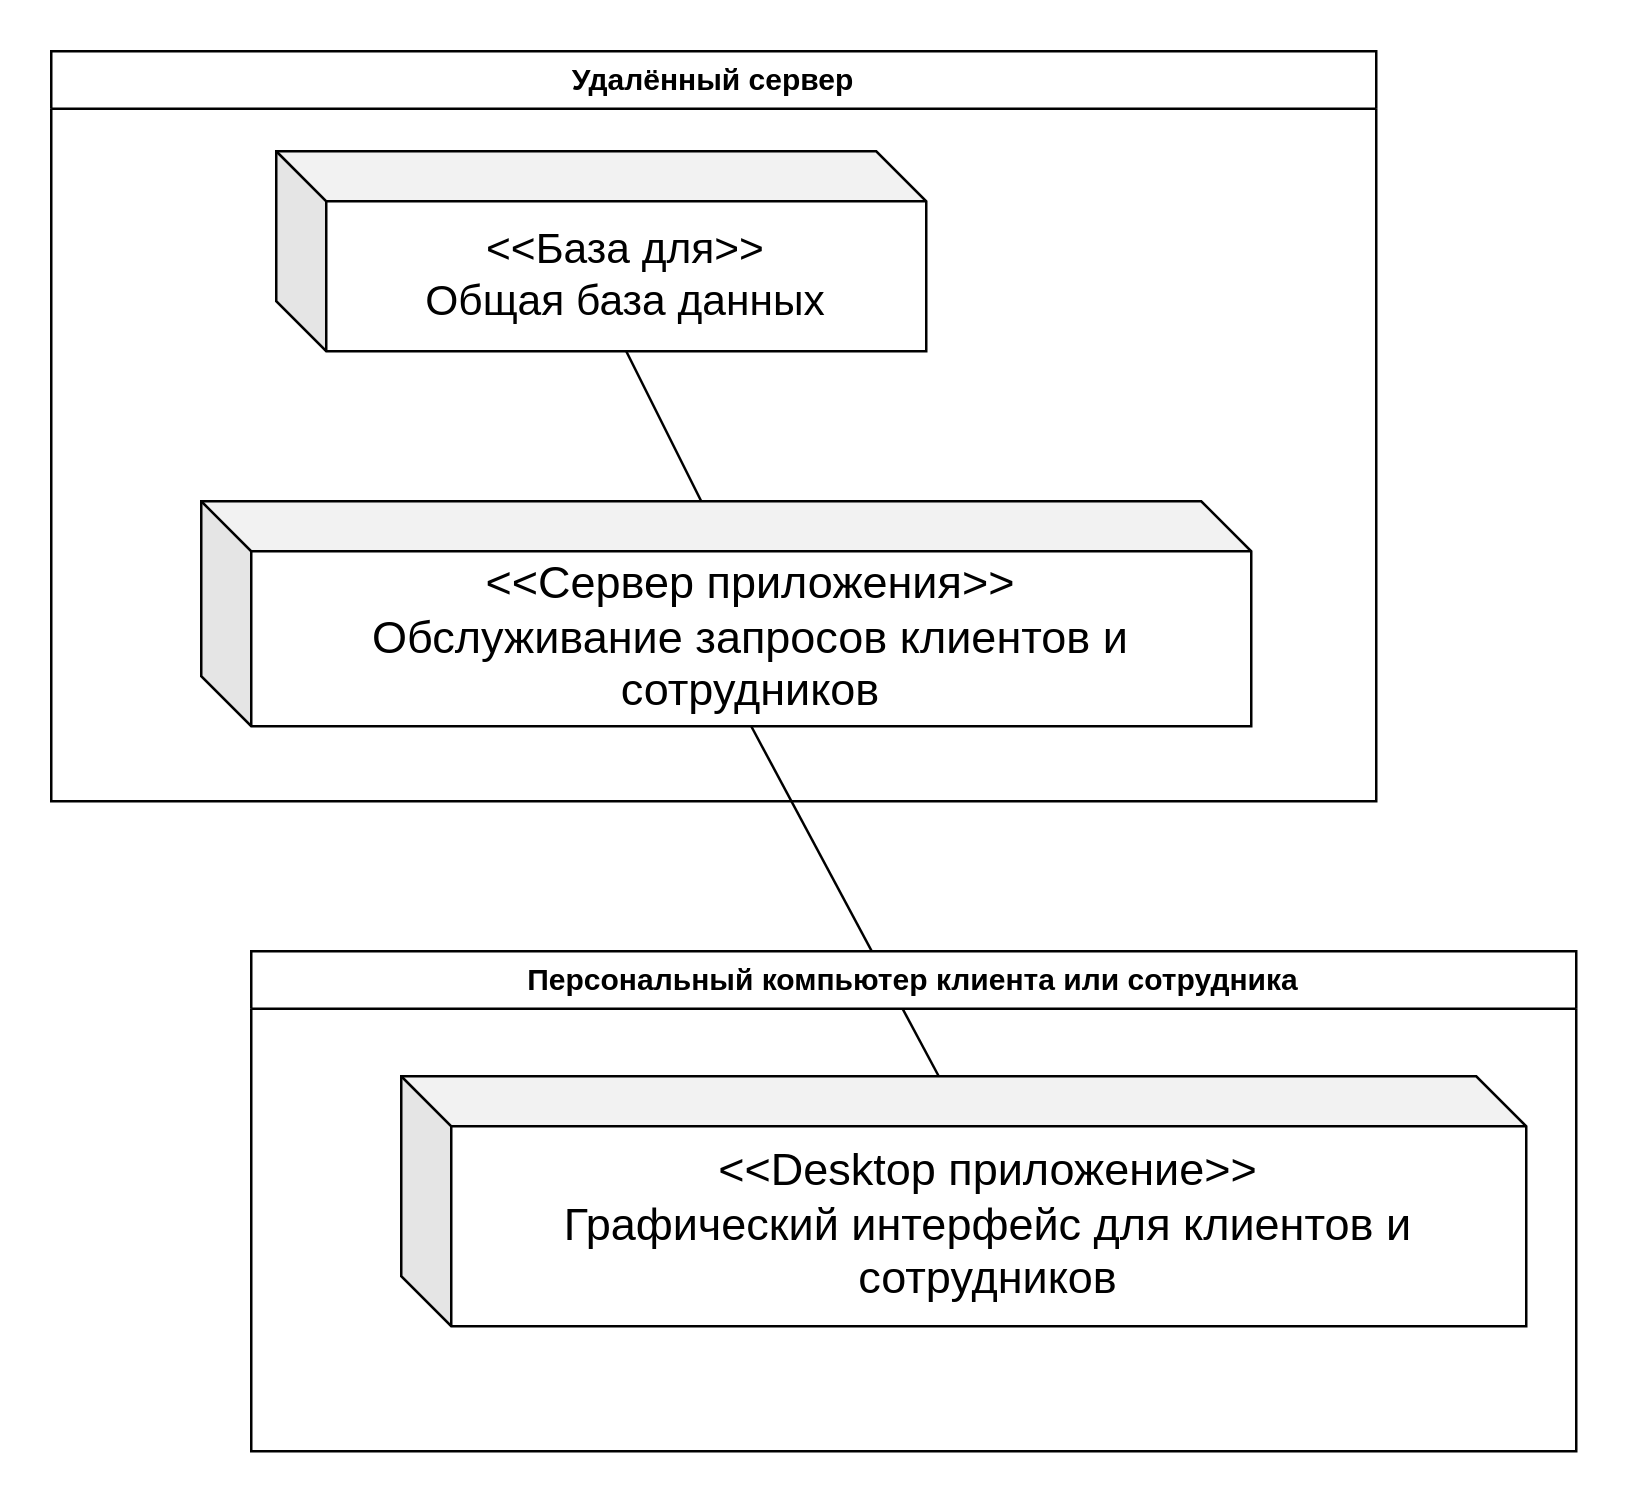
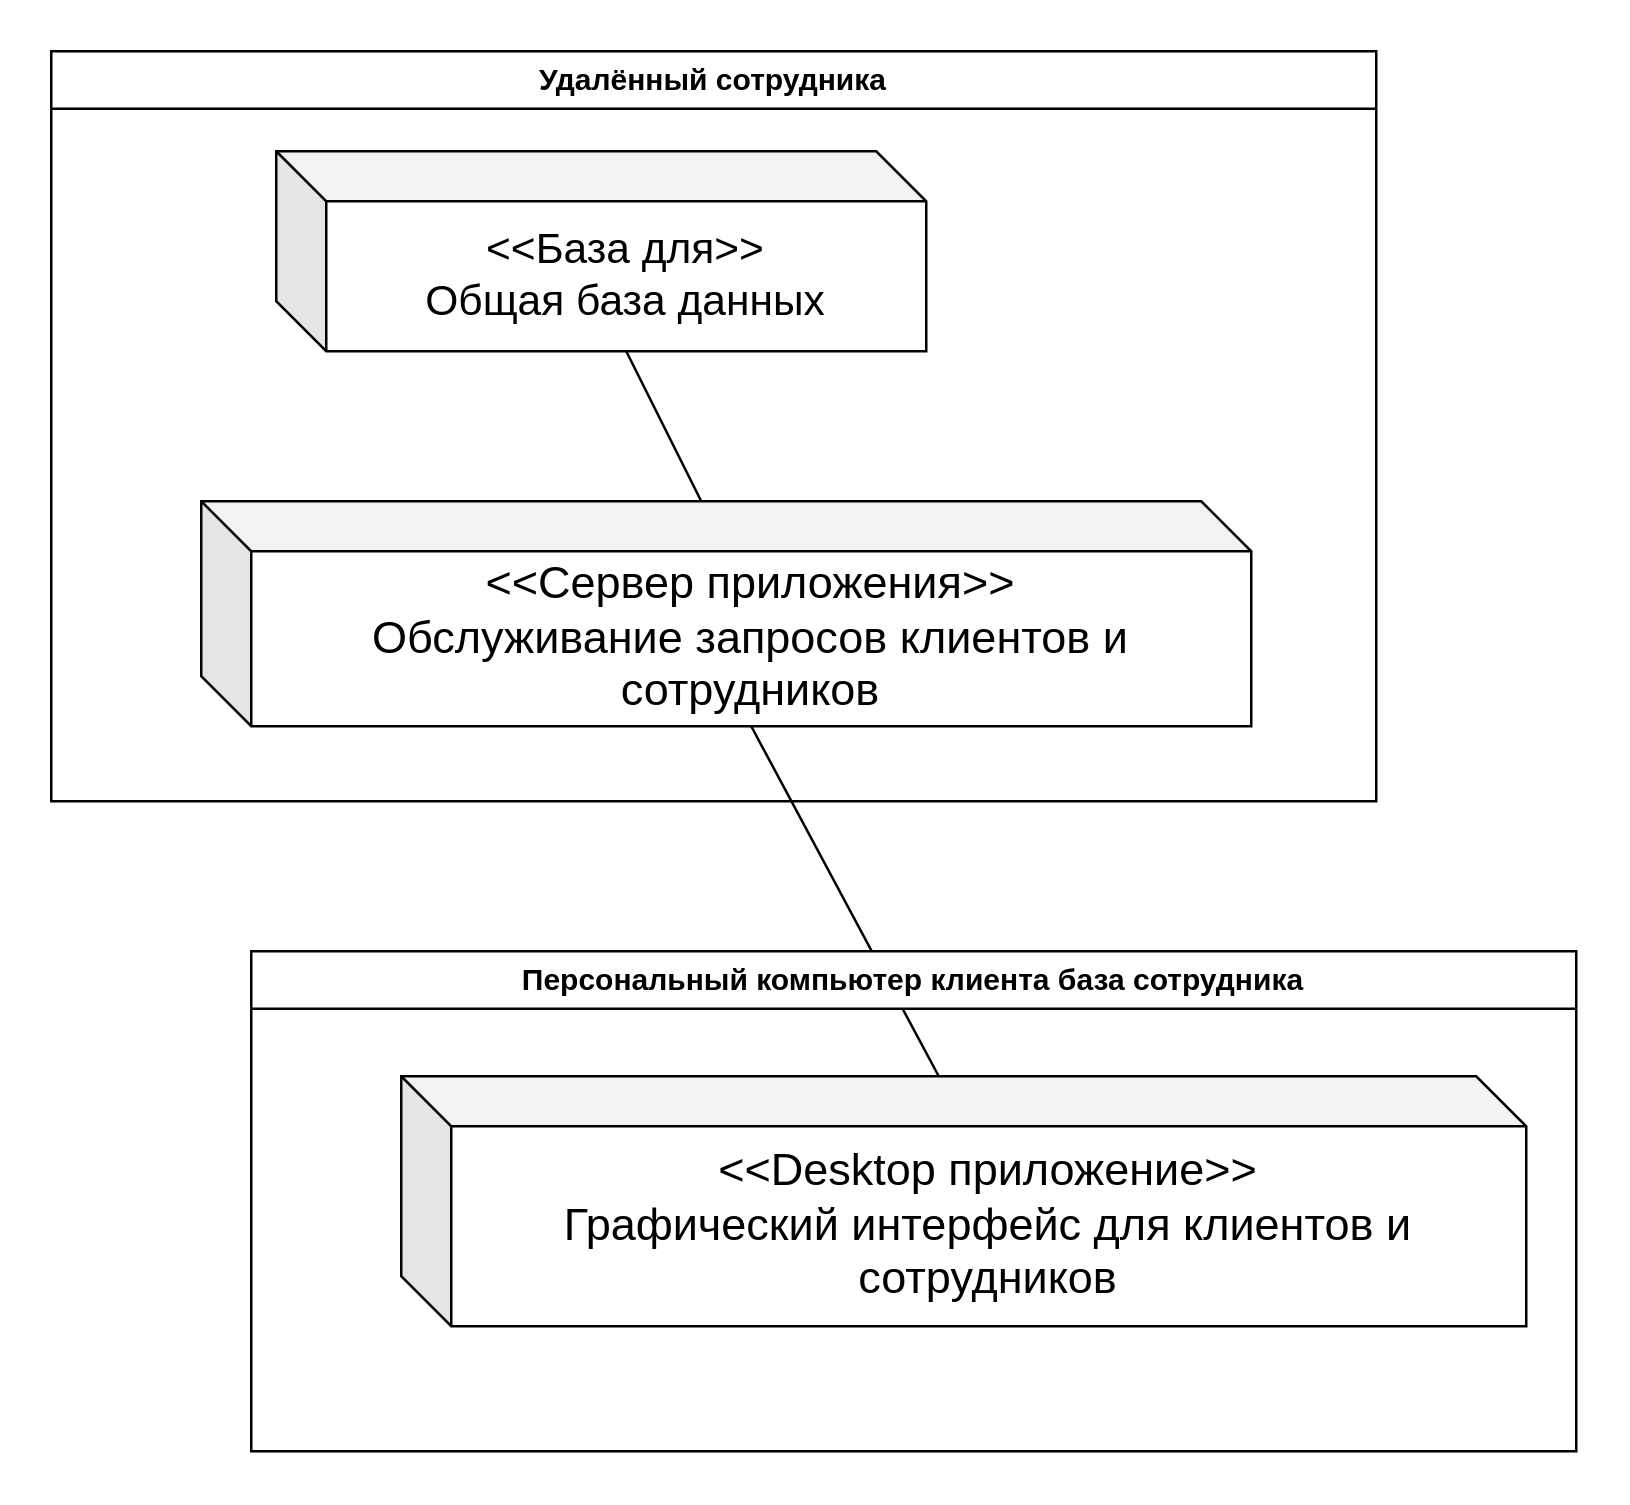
(714, 81) -> (714, 81)
(914, 981) -> (914, 981)
